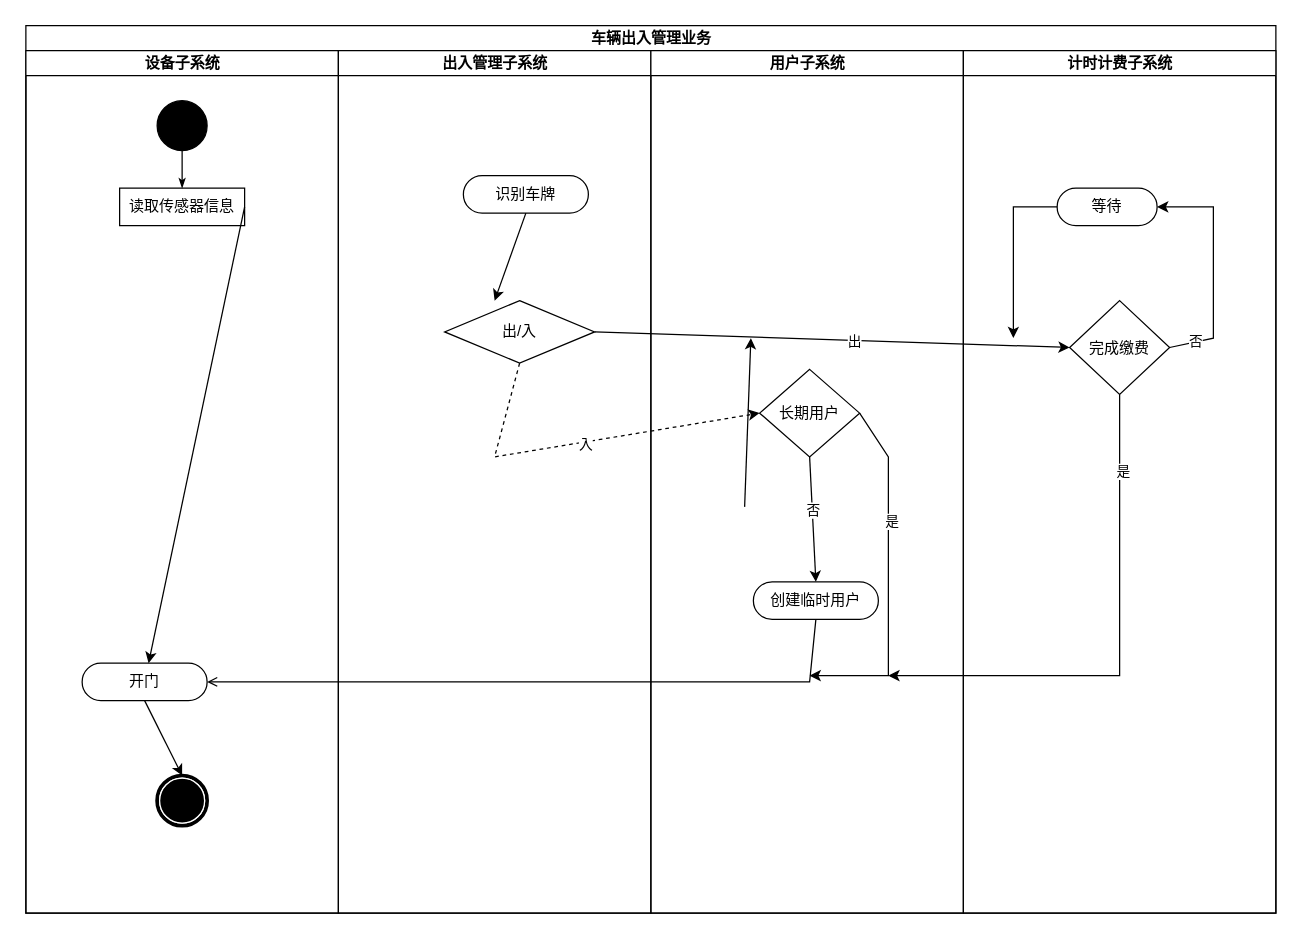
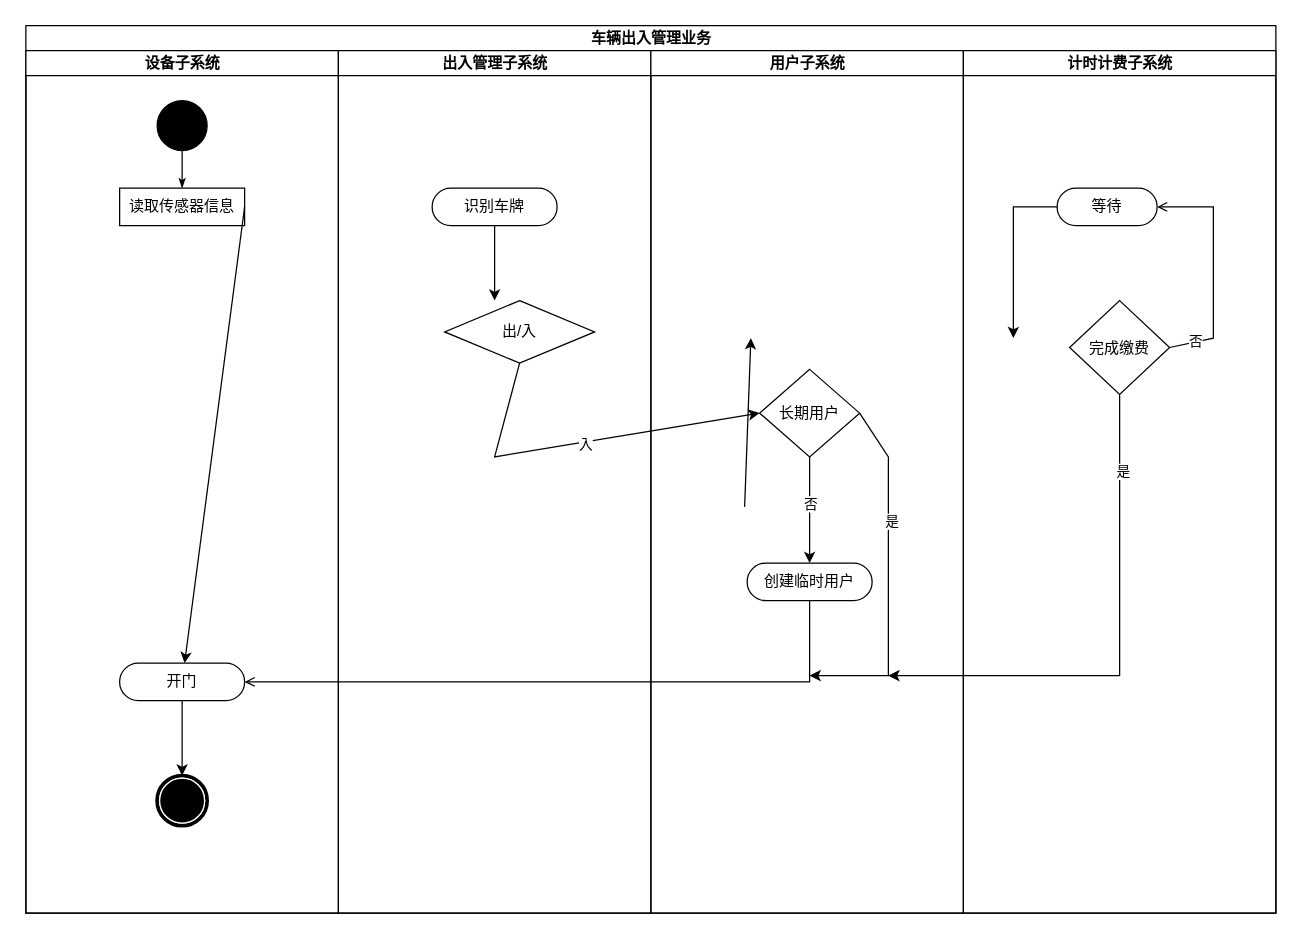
(526, 194) -> (494, 207)
(1167, 207) -> (1165, 207)
(827, 340) -> none
(496, 451) -> (496, 451)
(816, 601) -> (809, 582)
(144, 682) -> (182, 682)
